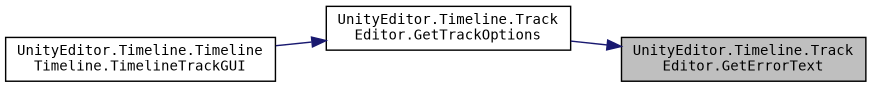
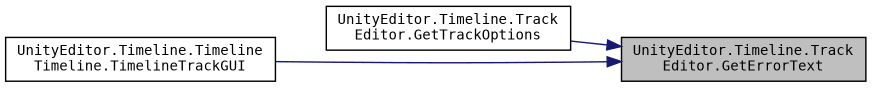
(294, 44) -> (441, 63)
